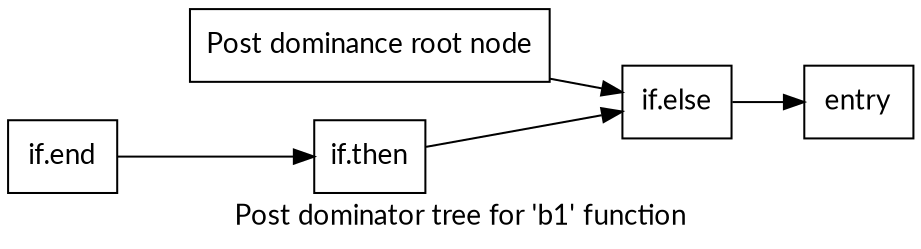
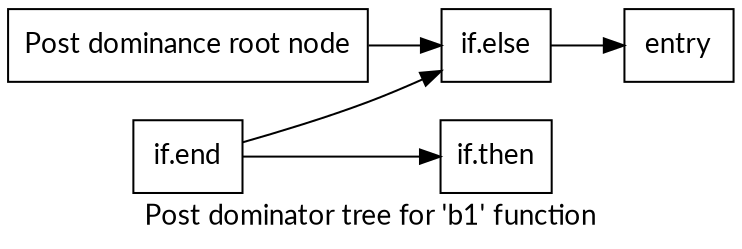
(514, 131) -> (334, 114)
